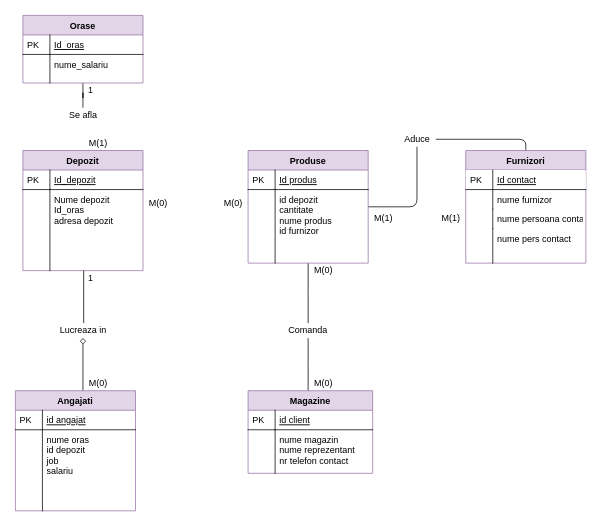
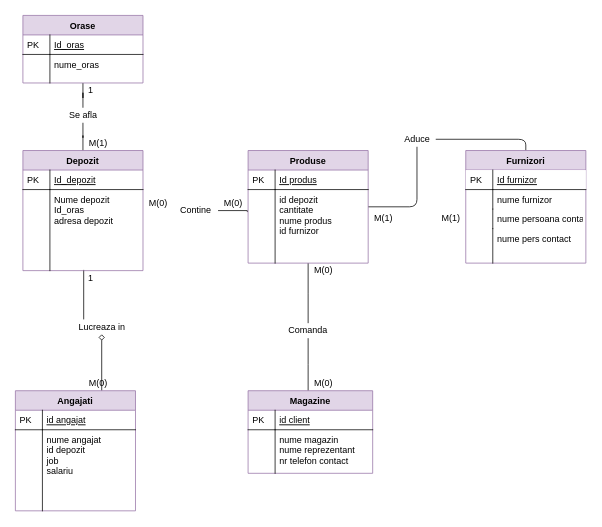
(82, 65) -> (77, 65)
none -> (83, 137)
(521, 180) -> (522, 180)
none -> (195, 210)
none -> (231, 210)
(83, 330) -> (102, 327)
(68, 440) -> (76, 440)
